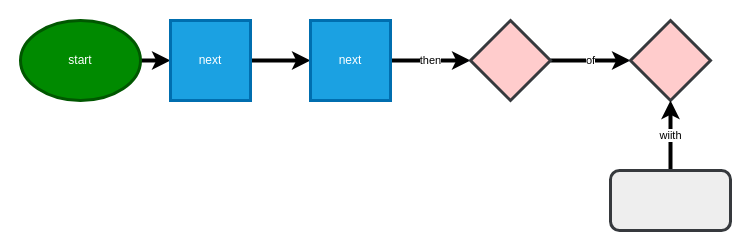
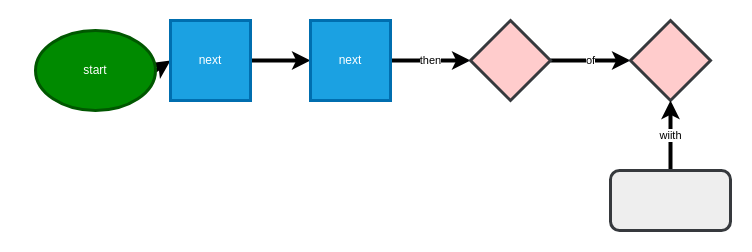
(81, 61) -> (96, 71)
